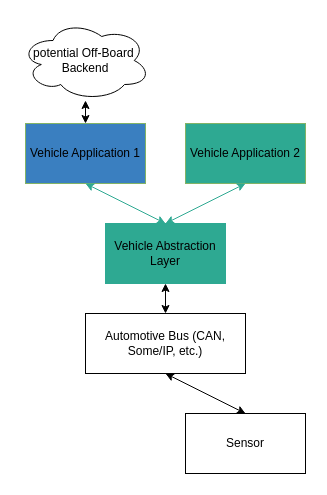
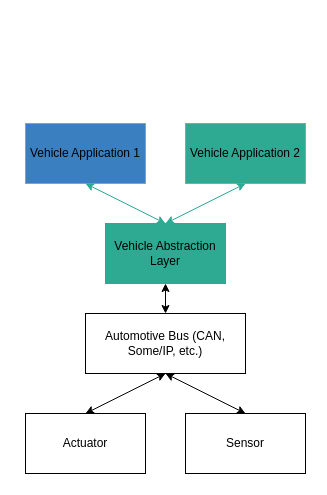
(86, 61) -> none
(86, 112) -> none
none -> (126, 394)
none -> (86, 444)
